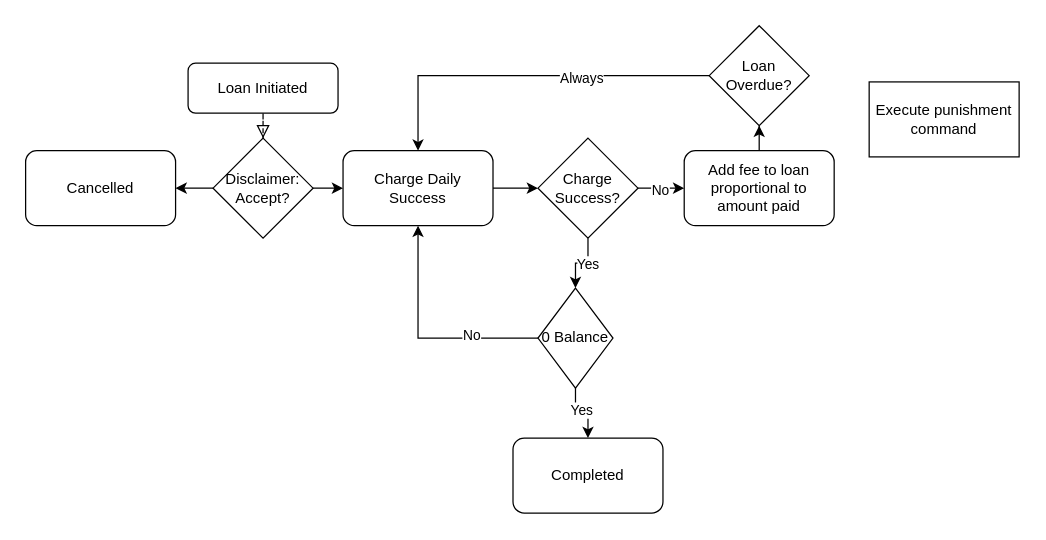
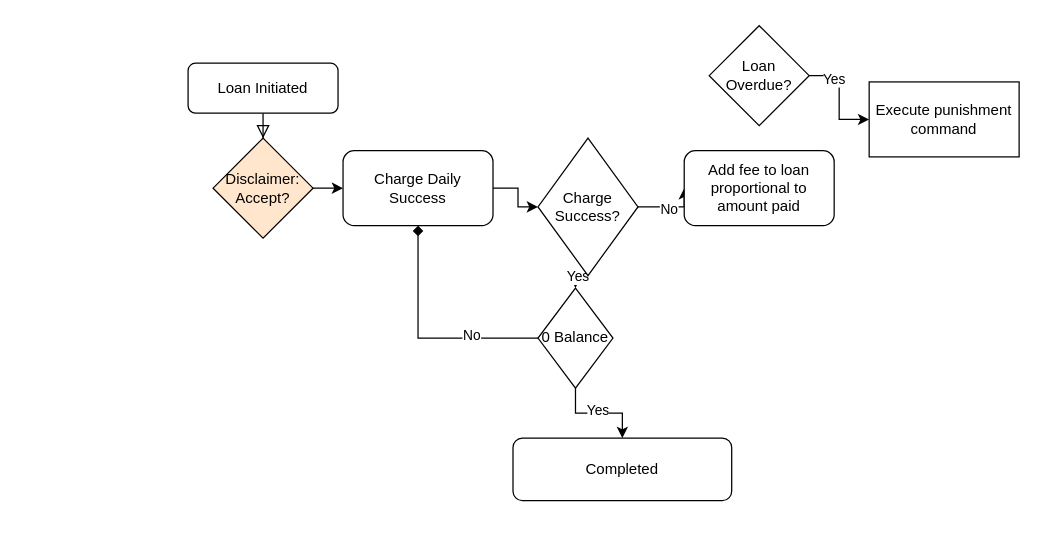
(530, 76) -> none
none -> (839, 93)
(759, 134) -> none
(263, 136) -> (263, 136)
(101, 188) -> none
(190, 188) -> none
(263, 188) -> (263, 188)
(588, 188) -> (588, 207)
(418, 236) -> (418, 236)
(588, 476) -> (623, 469)
